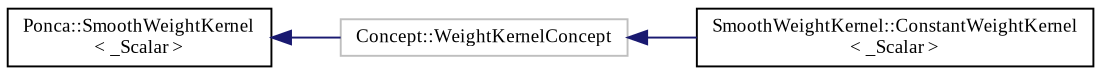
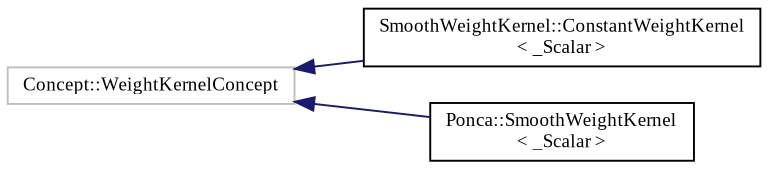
(316, 38) -> (372, 111)
